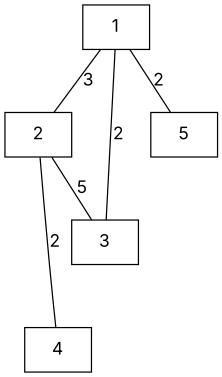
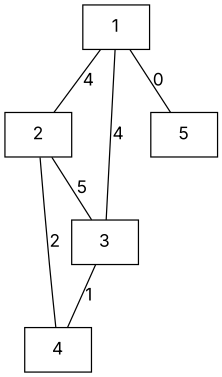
(89, 81) -> (89, 81)
(159, 81) -> (159, 81)
(119, 135) -> (119, 135)
none -> (82, 296)
